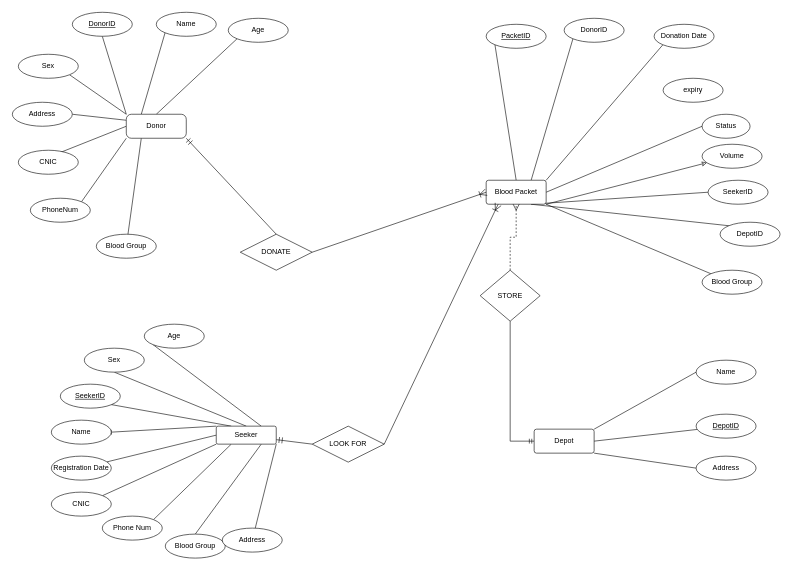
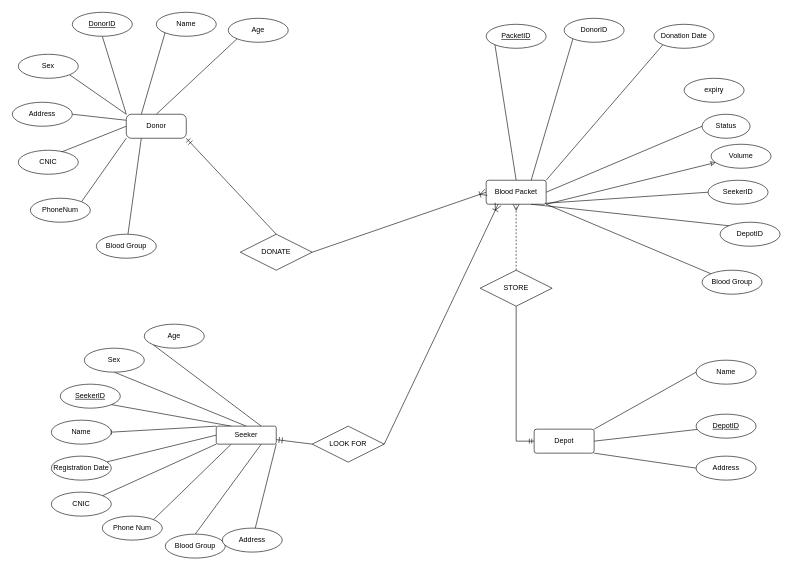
(693, 90) -> (714, 90)
(732, 156) -> (741, 156)
(510, 296) -> (516, 288)
